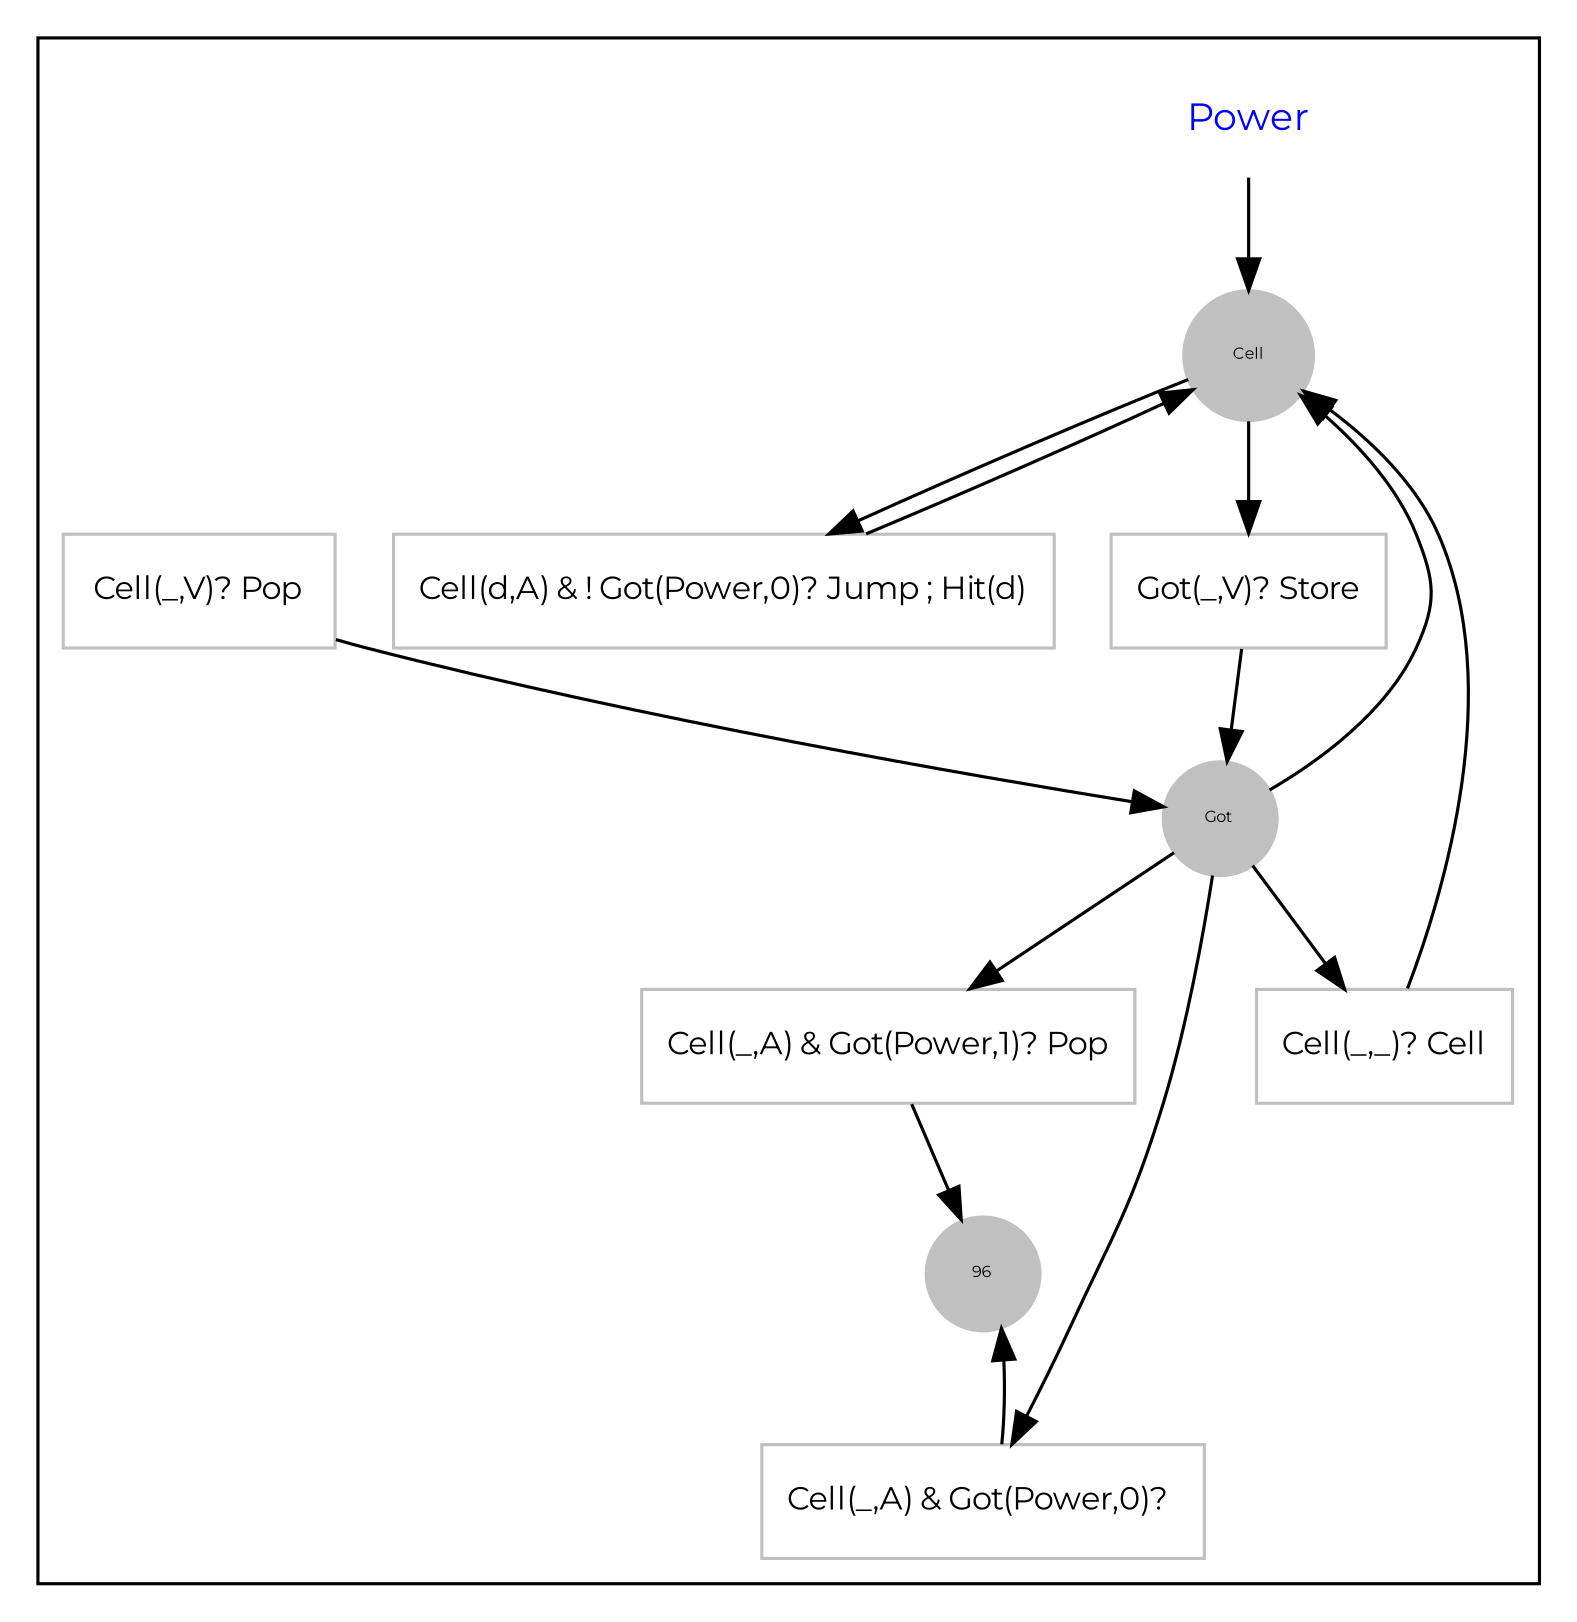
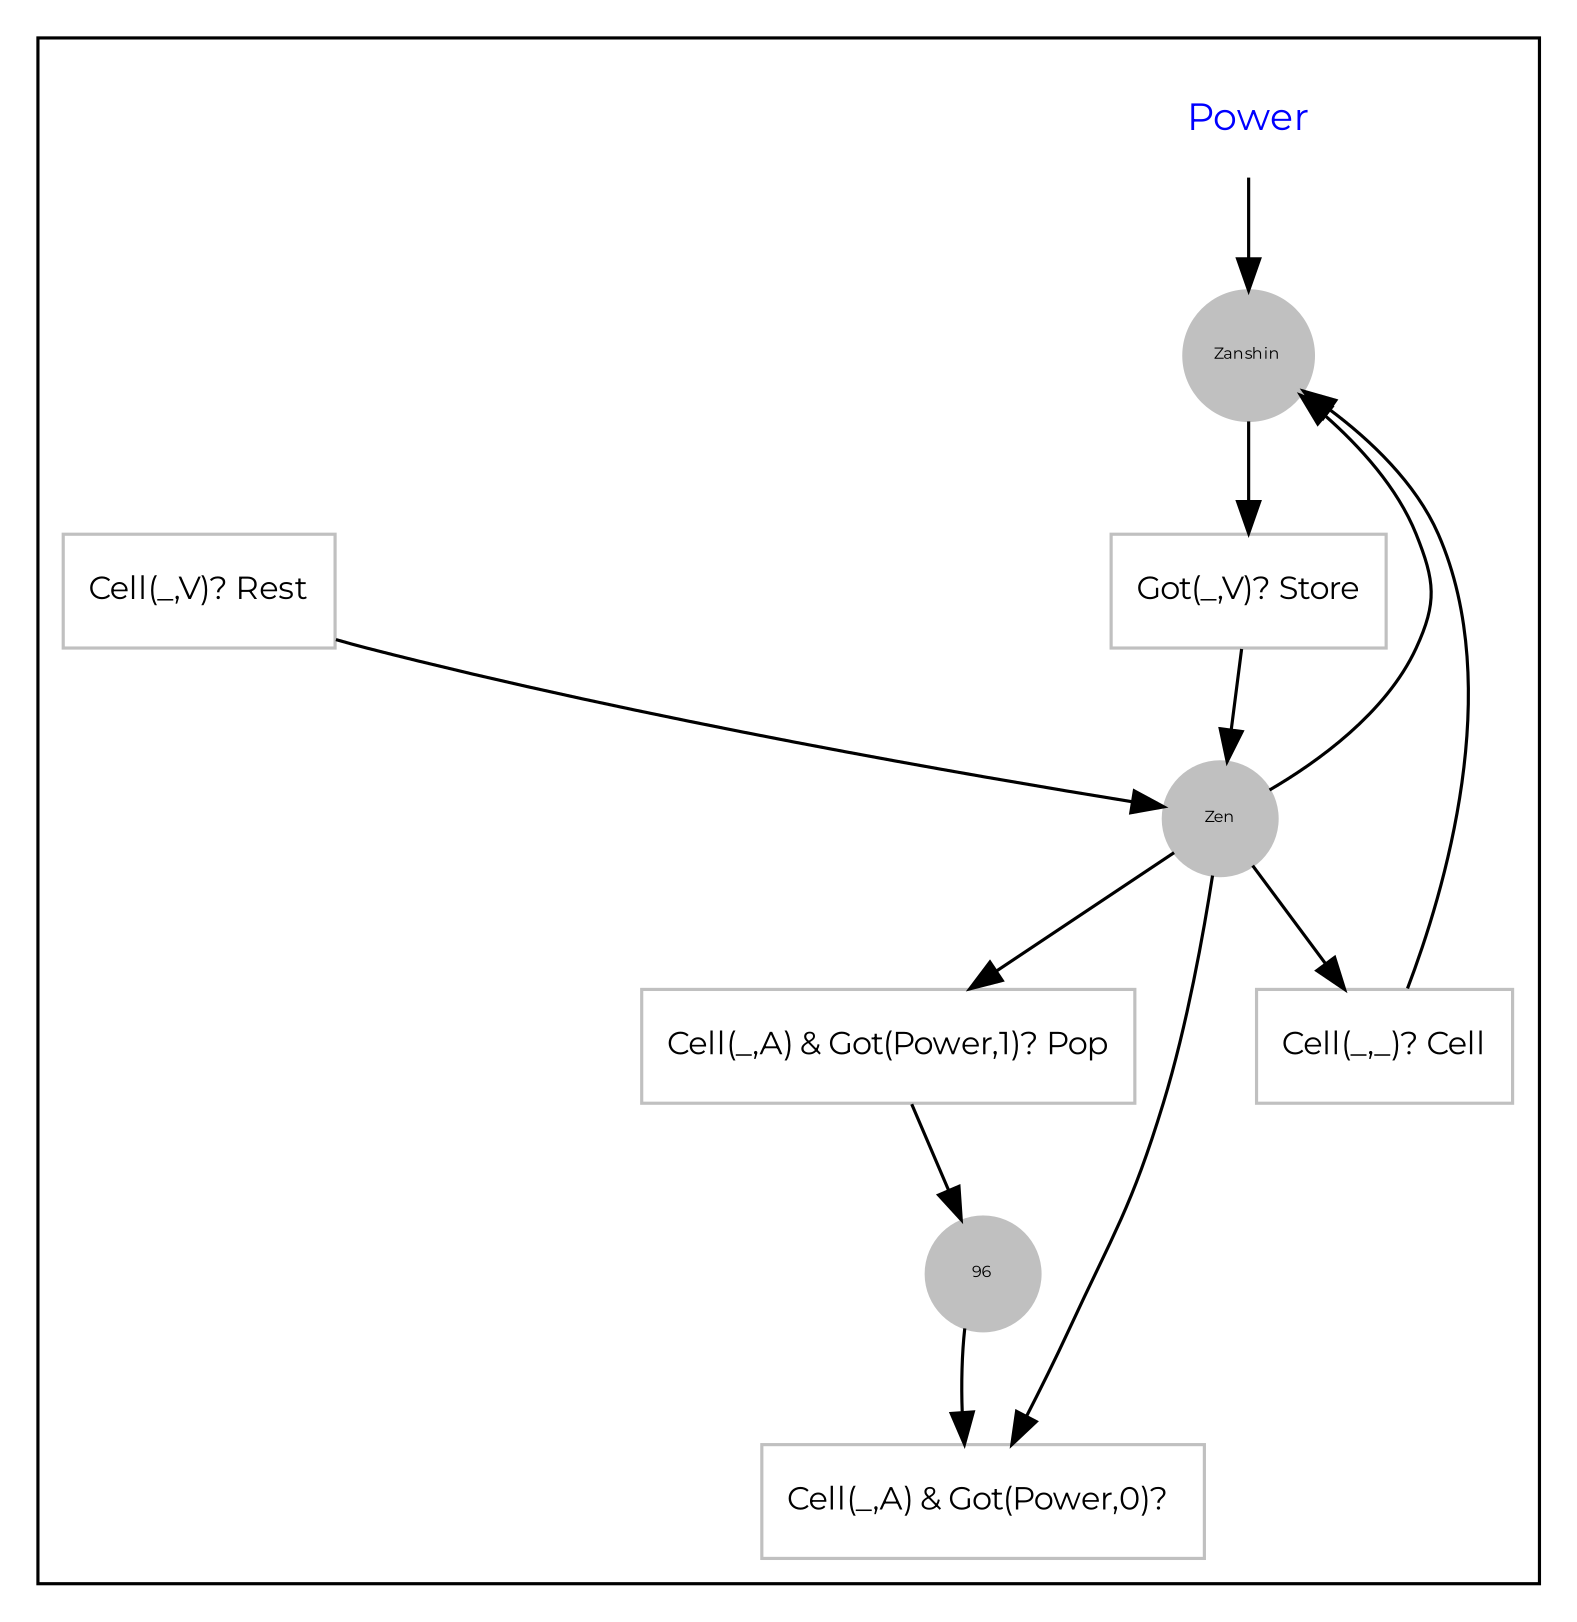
(1249, 356) -> (1249, 356)
(199, 591) -> (199, 591)
(724, 591) -> none
(1220, 819) -> (1220, 819)
(1004, 1403) -> (962, 1370)
